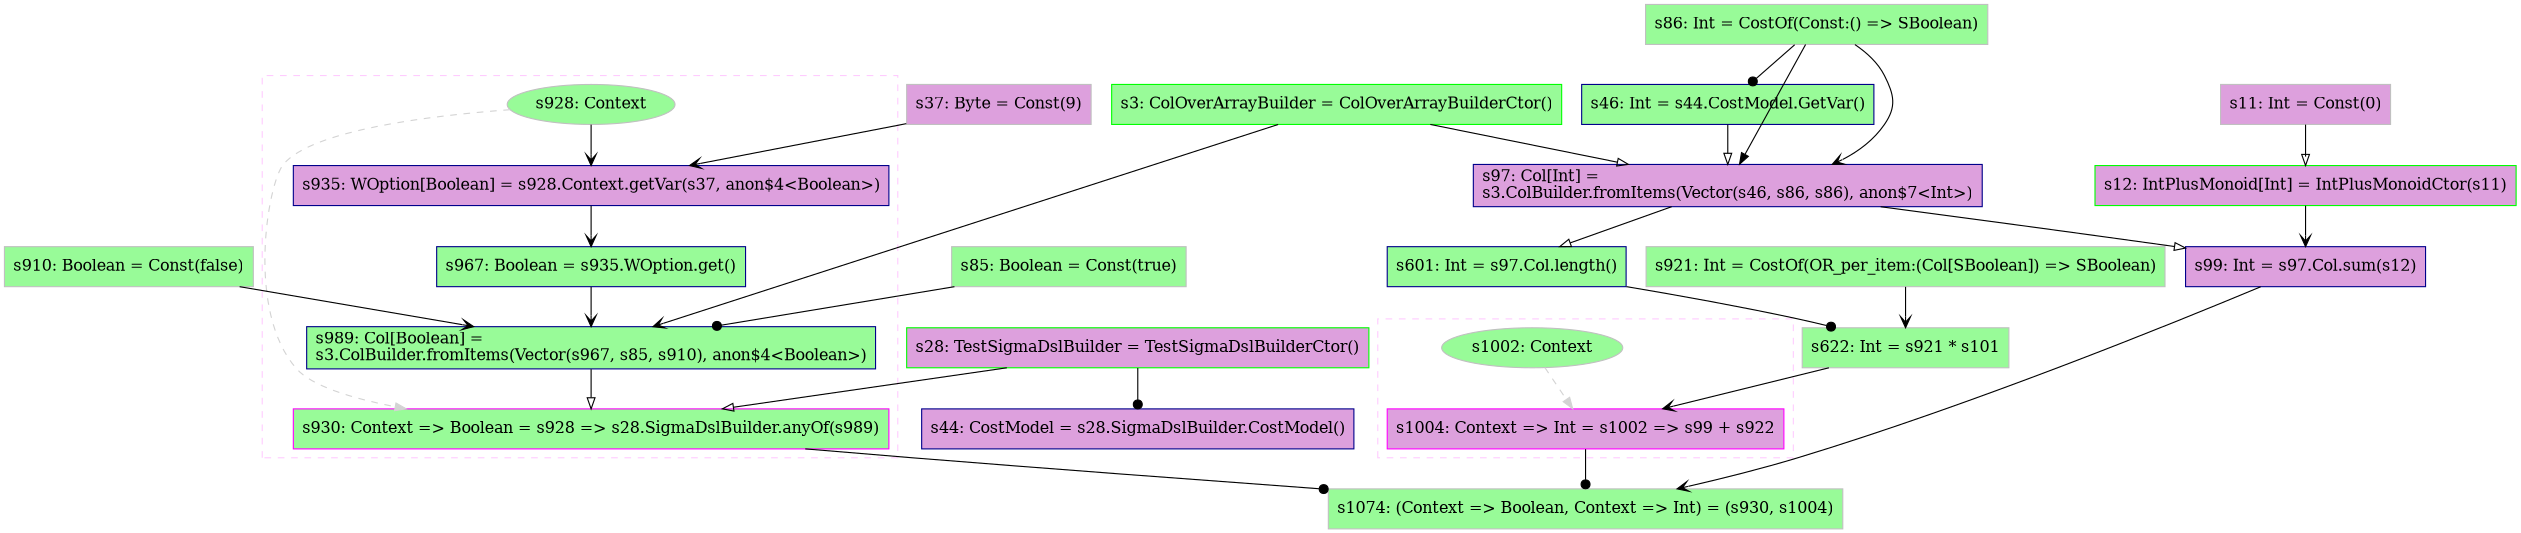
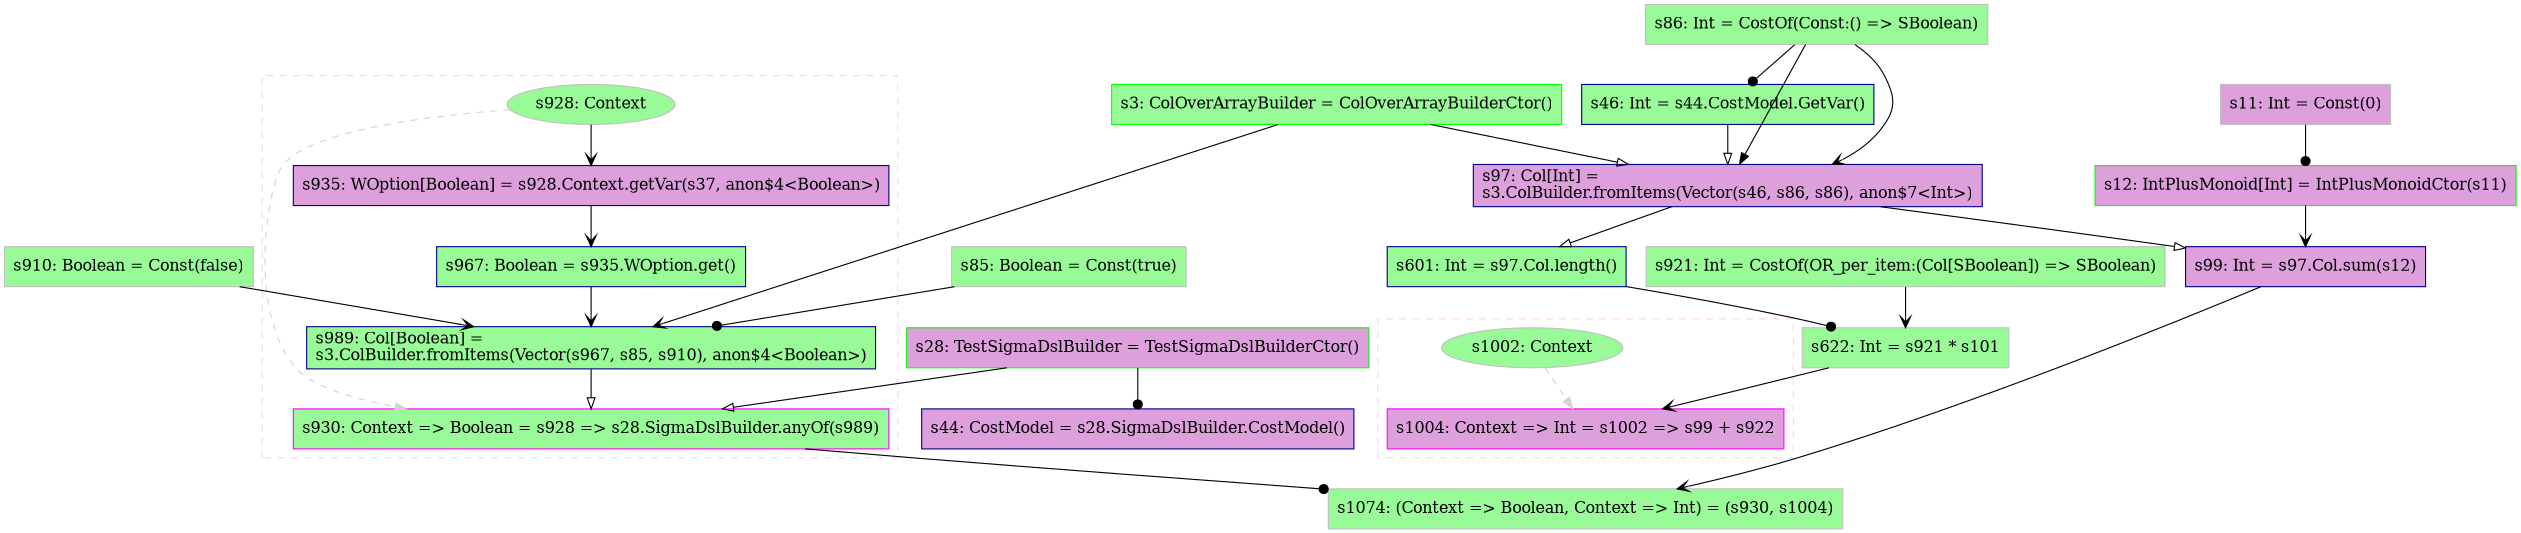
(999, 104) -> none
(2306, 141) -> (2306, 141)
(1586, 465) -> none
